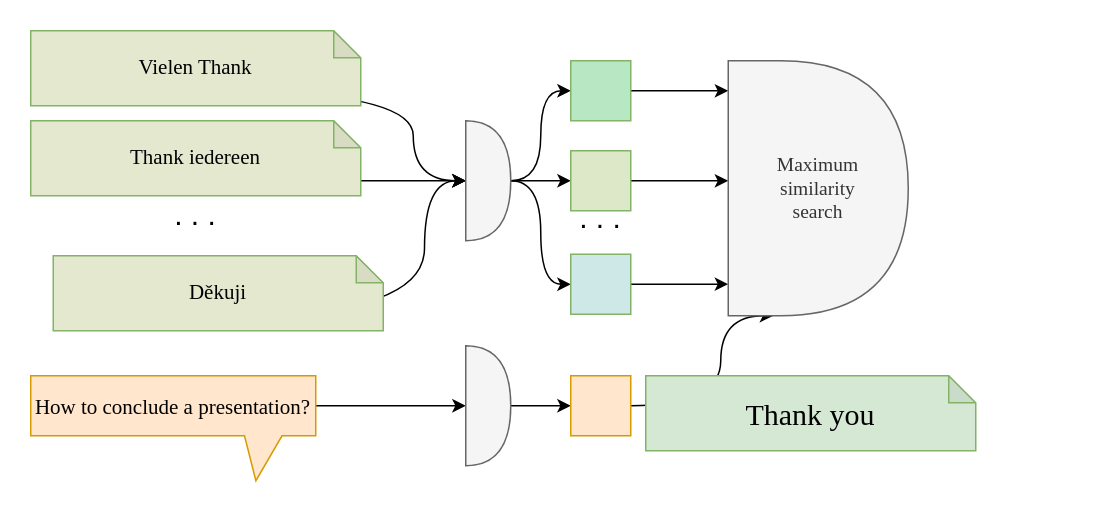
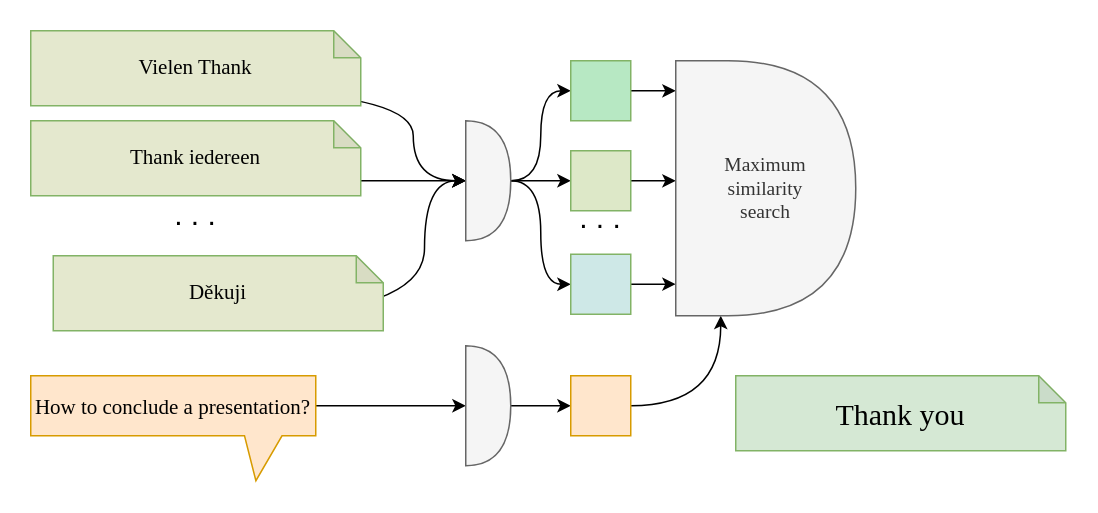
(818, 188) -> (766, 188)
(811, 413) -> (901, 413)
